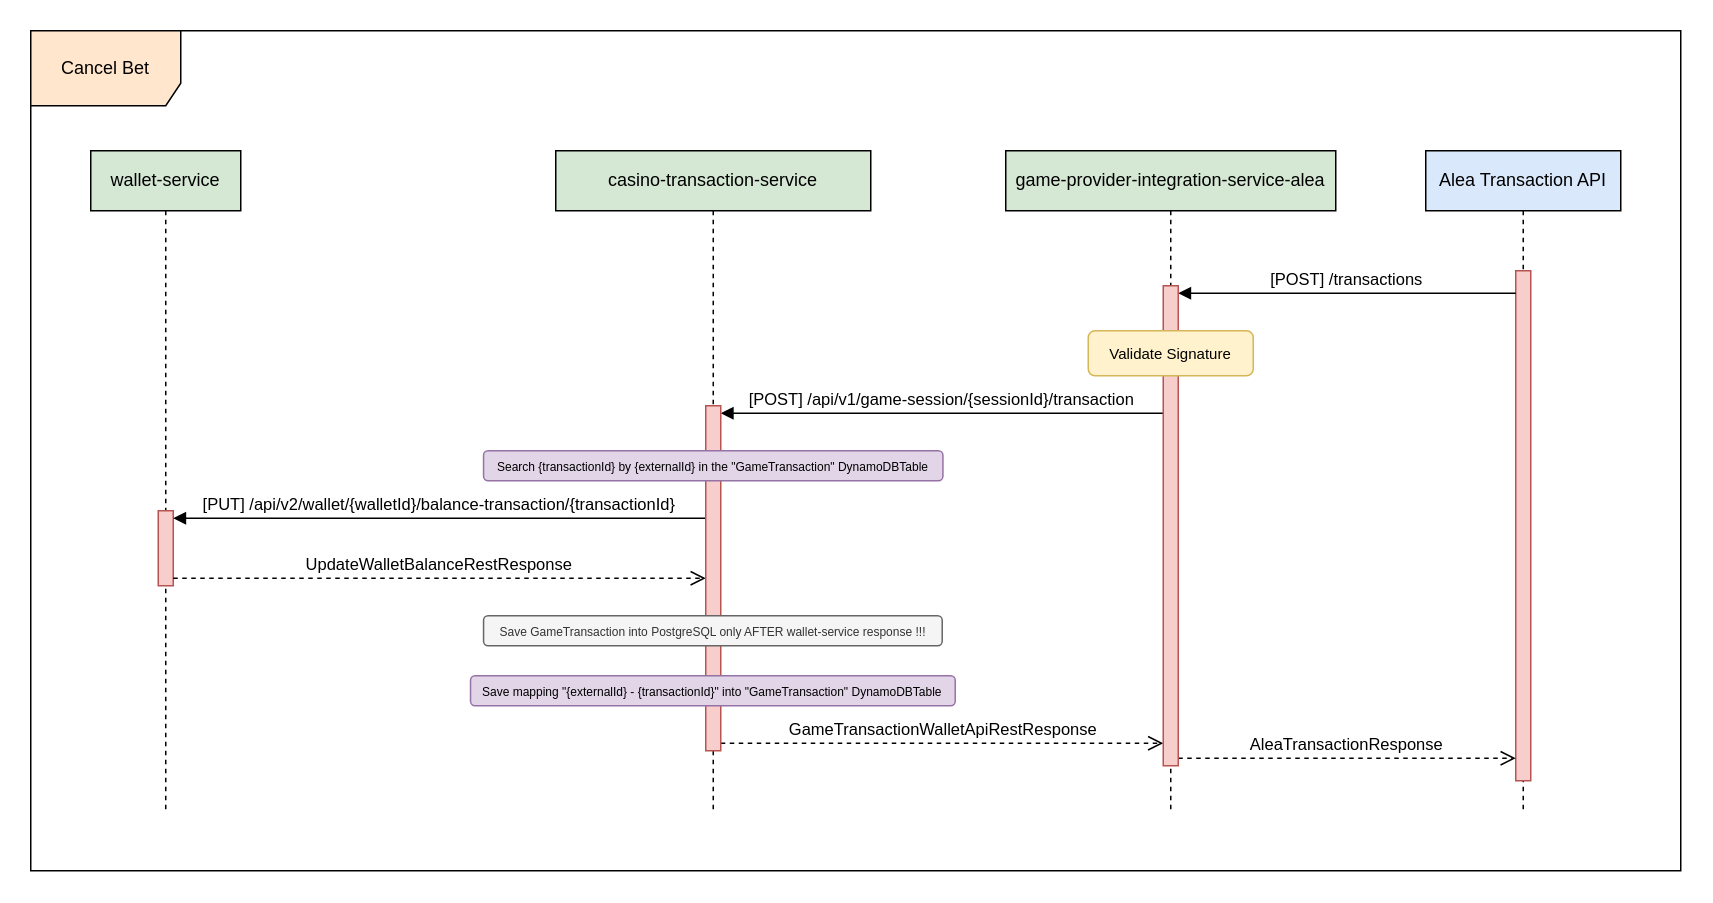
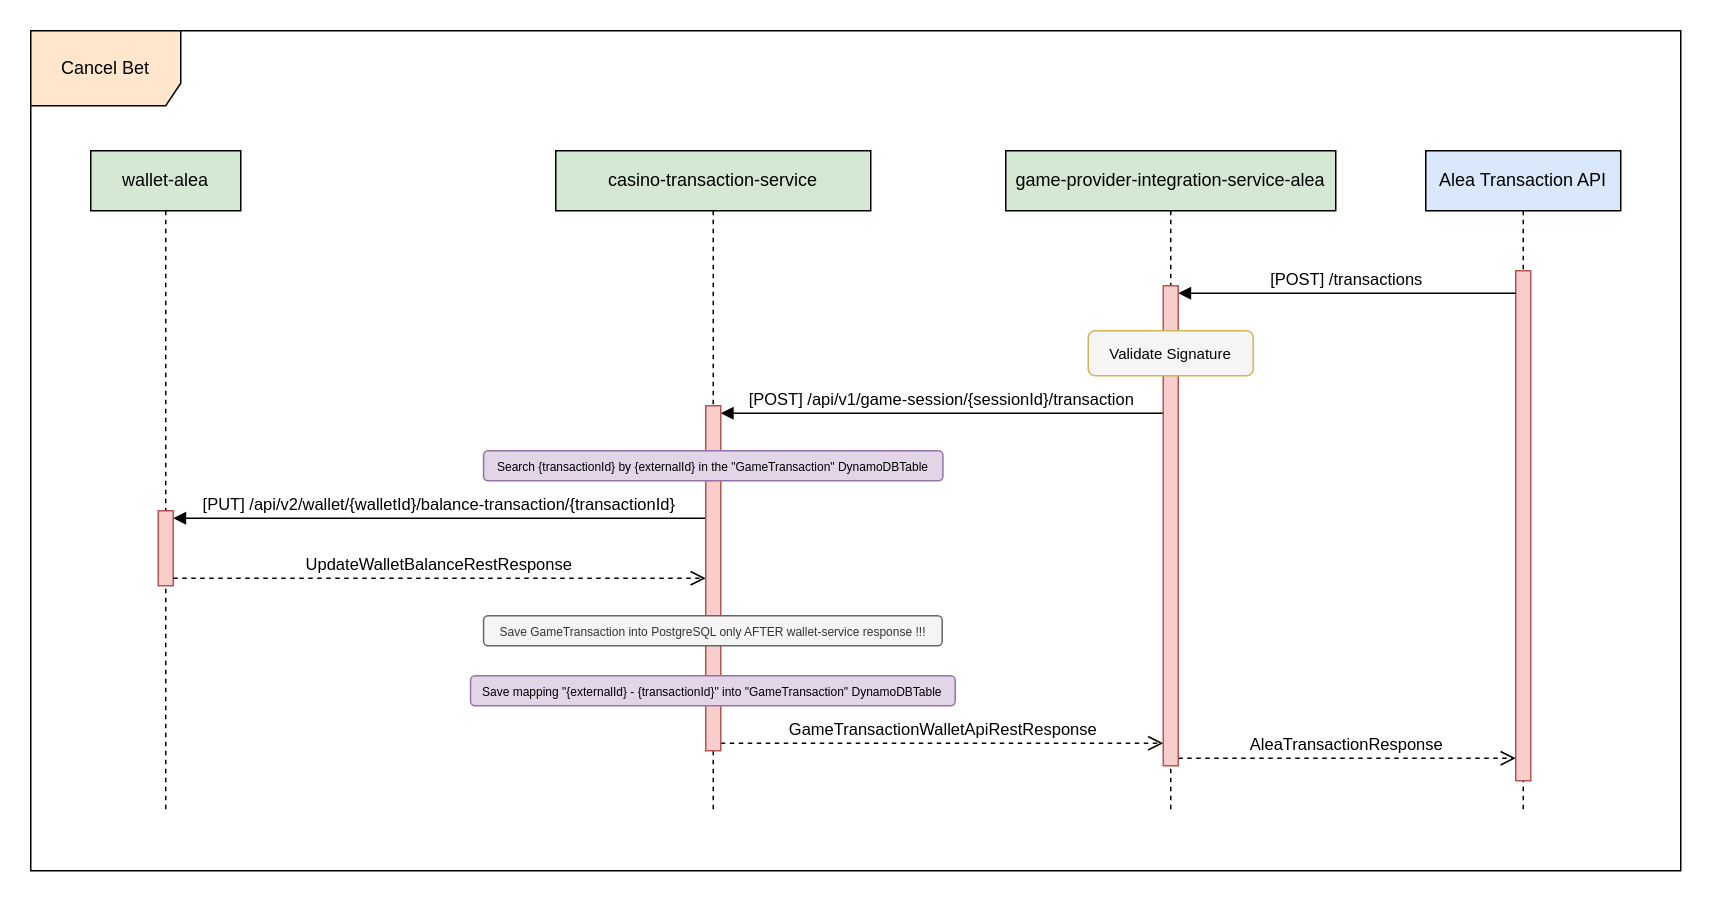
(166, 181) -> (166, 181)
(1171, 353) -> (1171, 353)
